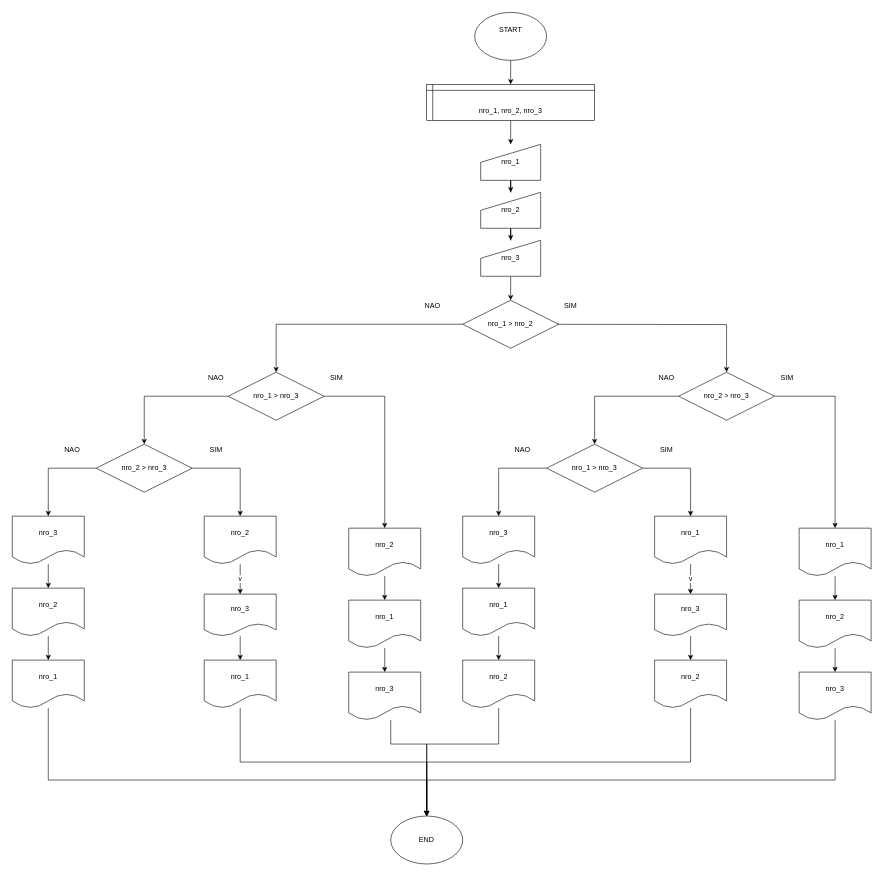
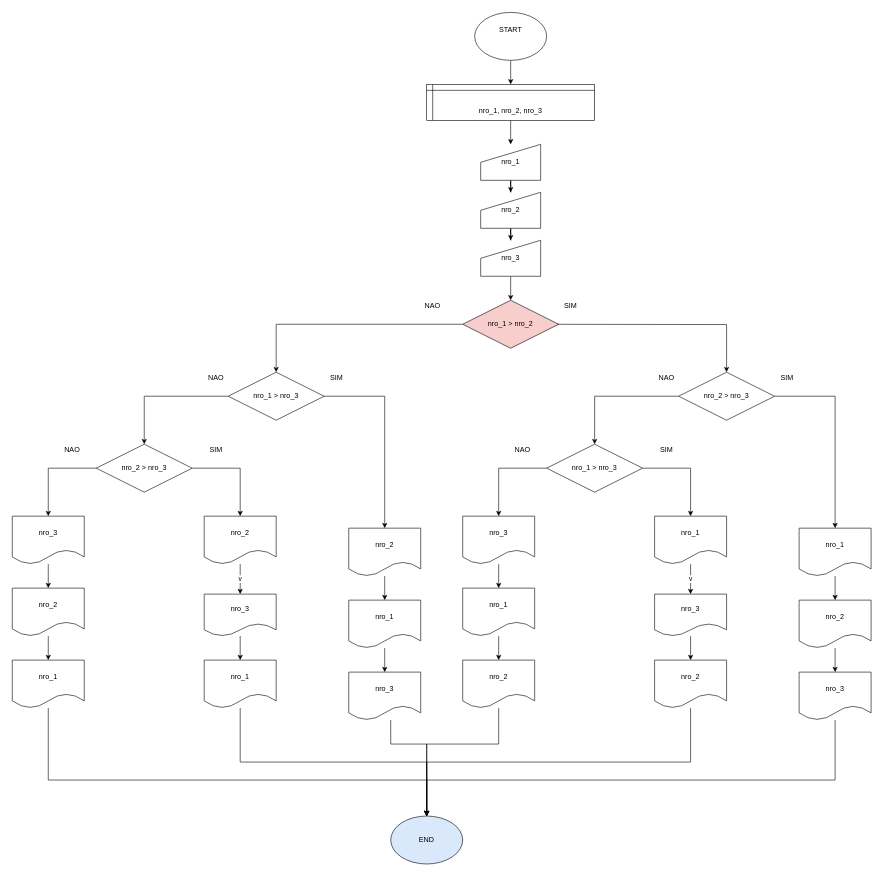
(511, 324) -> (511, 324)
(427, 840) -> (427, 840)
